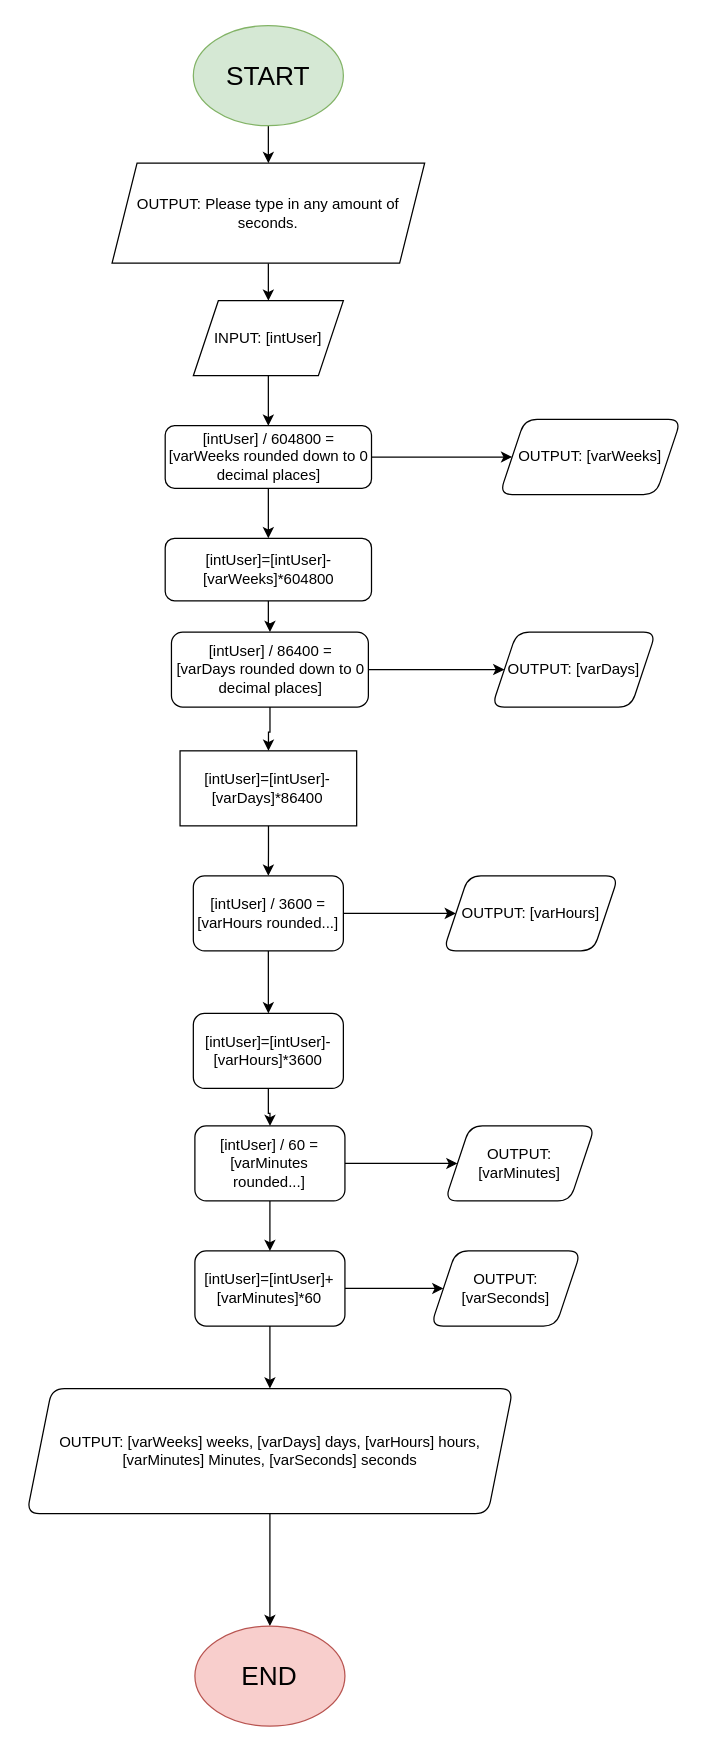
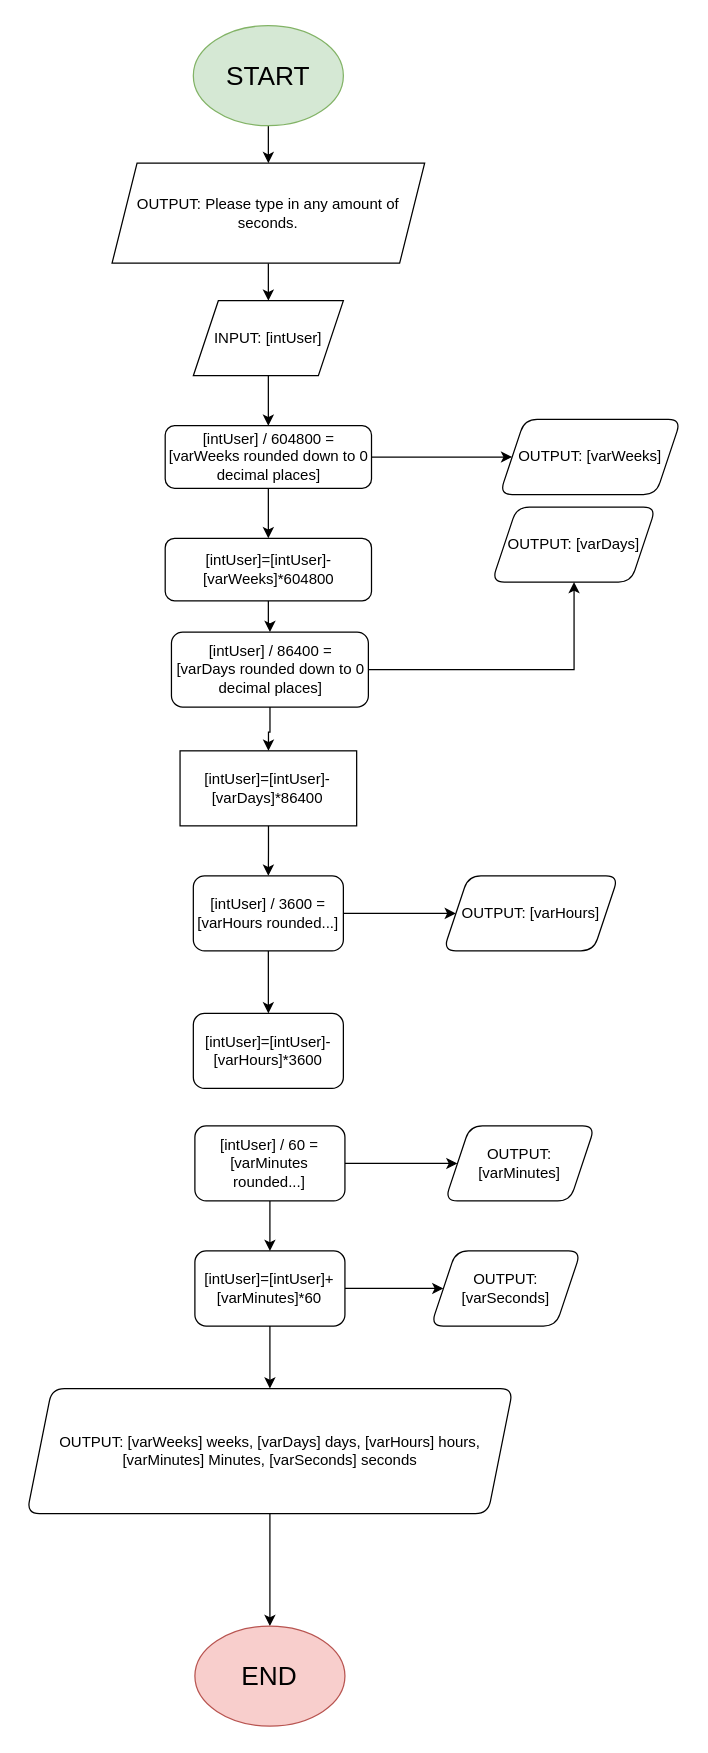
(574, 669) -> (574, 544)
(268, 1103) -> none
